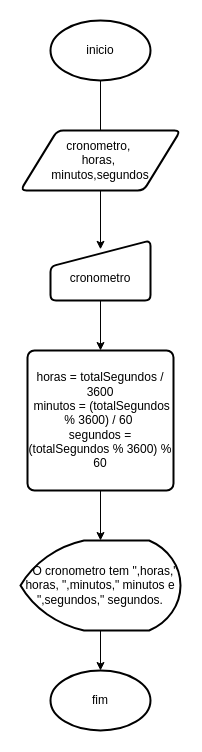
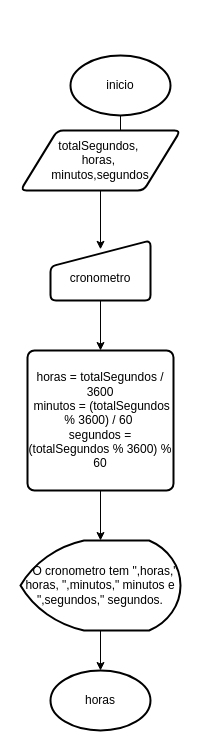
(101, 51) -> (121, 86)
(101, 161) -> (101, 161)
(101, 701) -> (101, 701)
